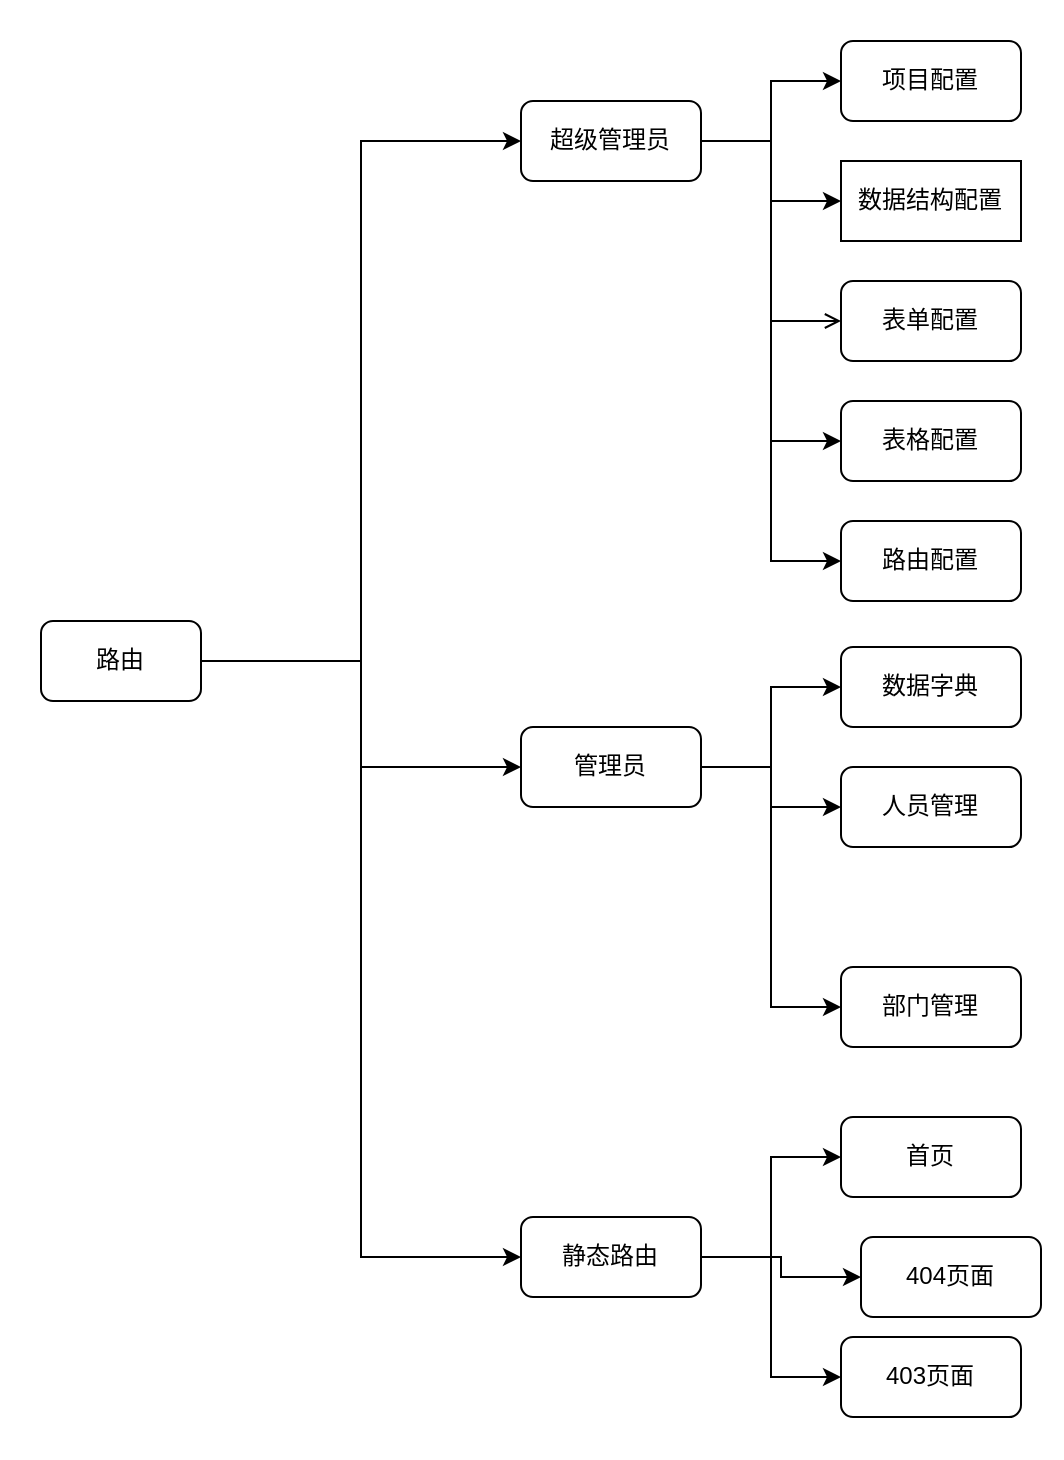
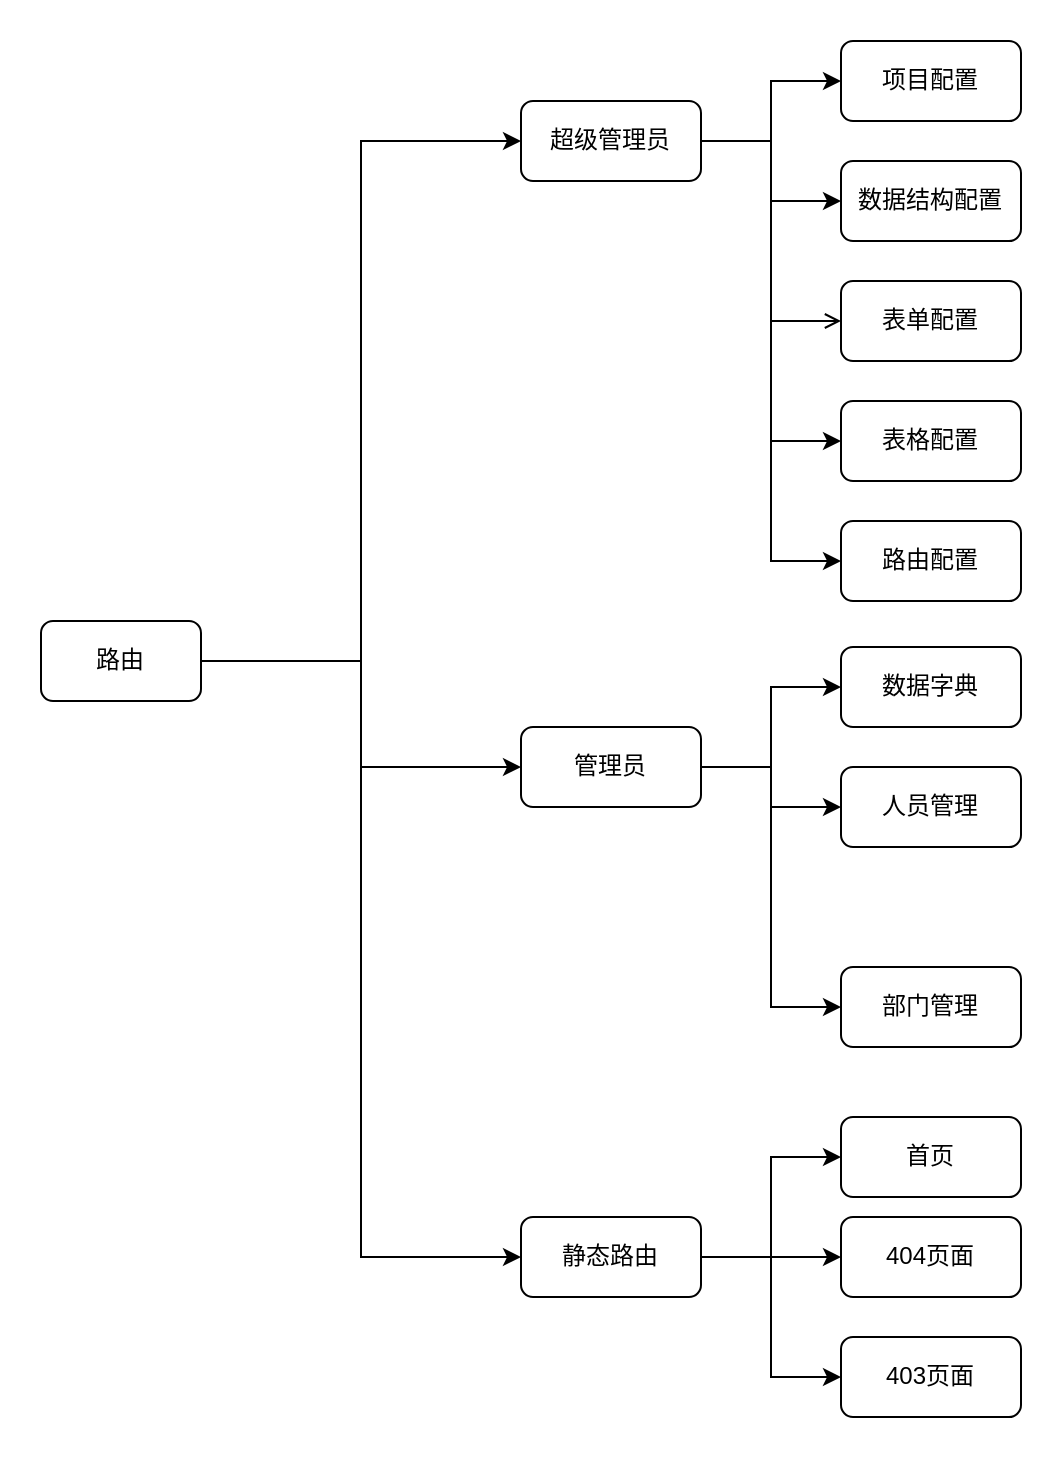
(931, 201) -> (931, 201)
(951, 1277) -> (931, 1257)
